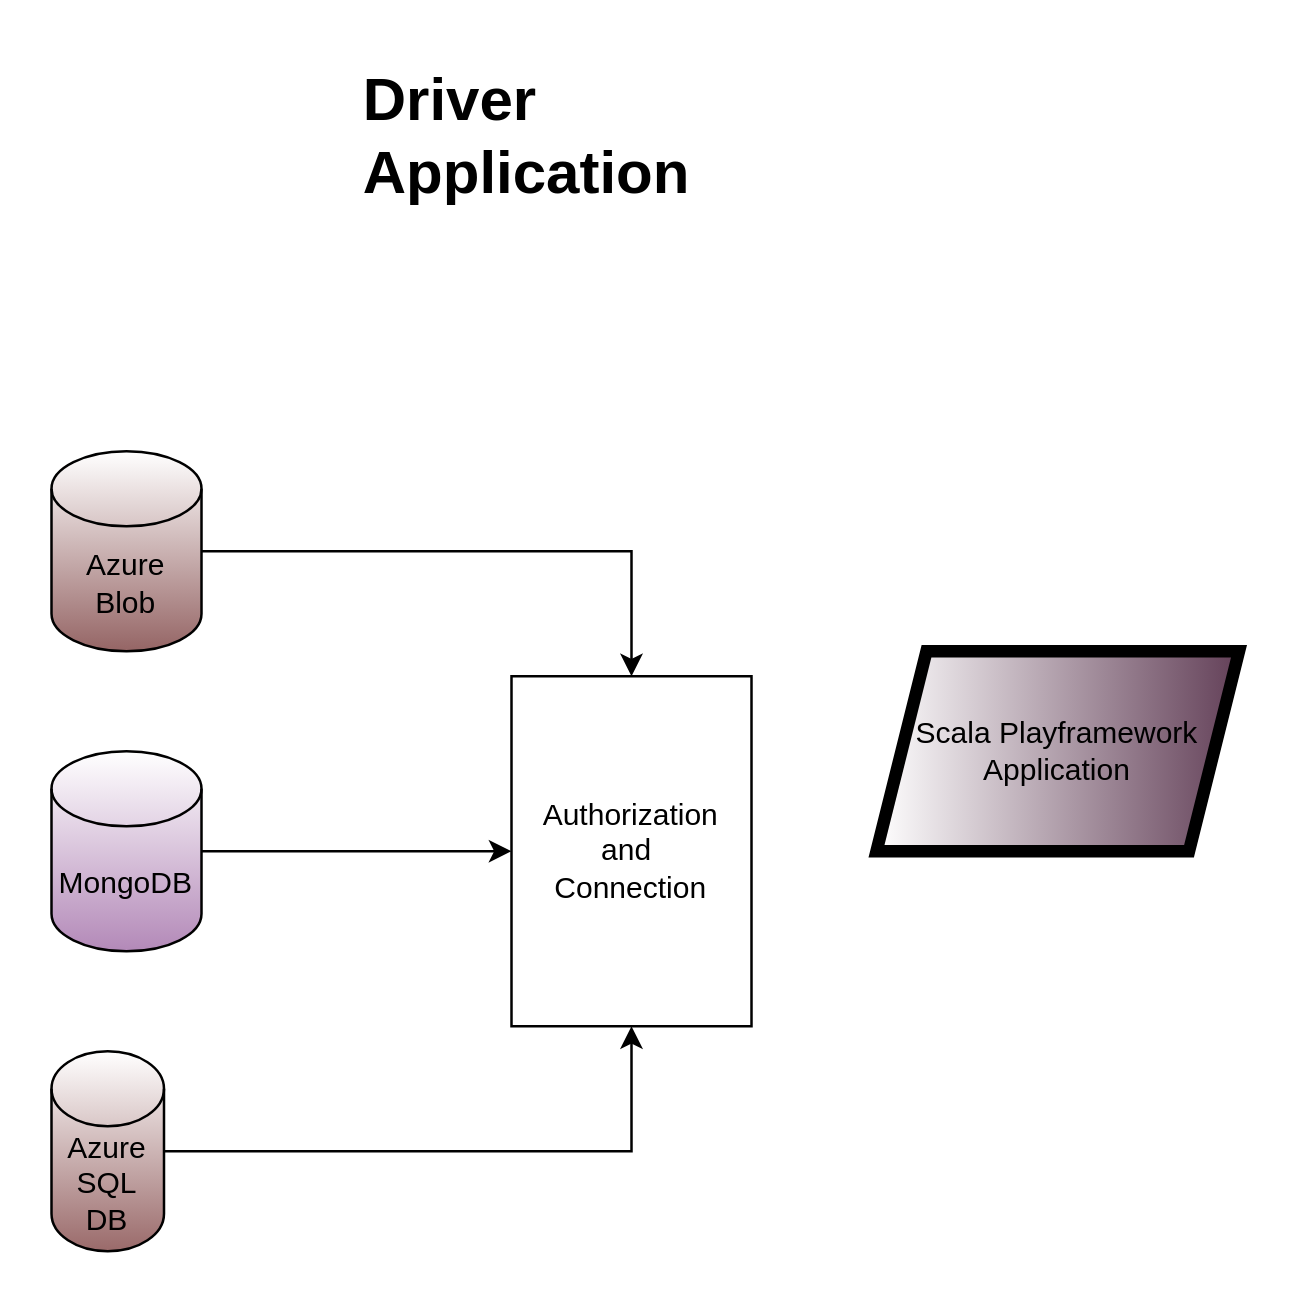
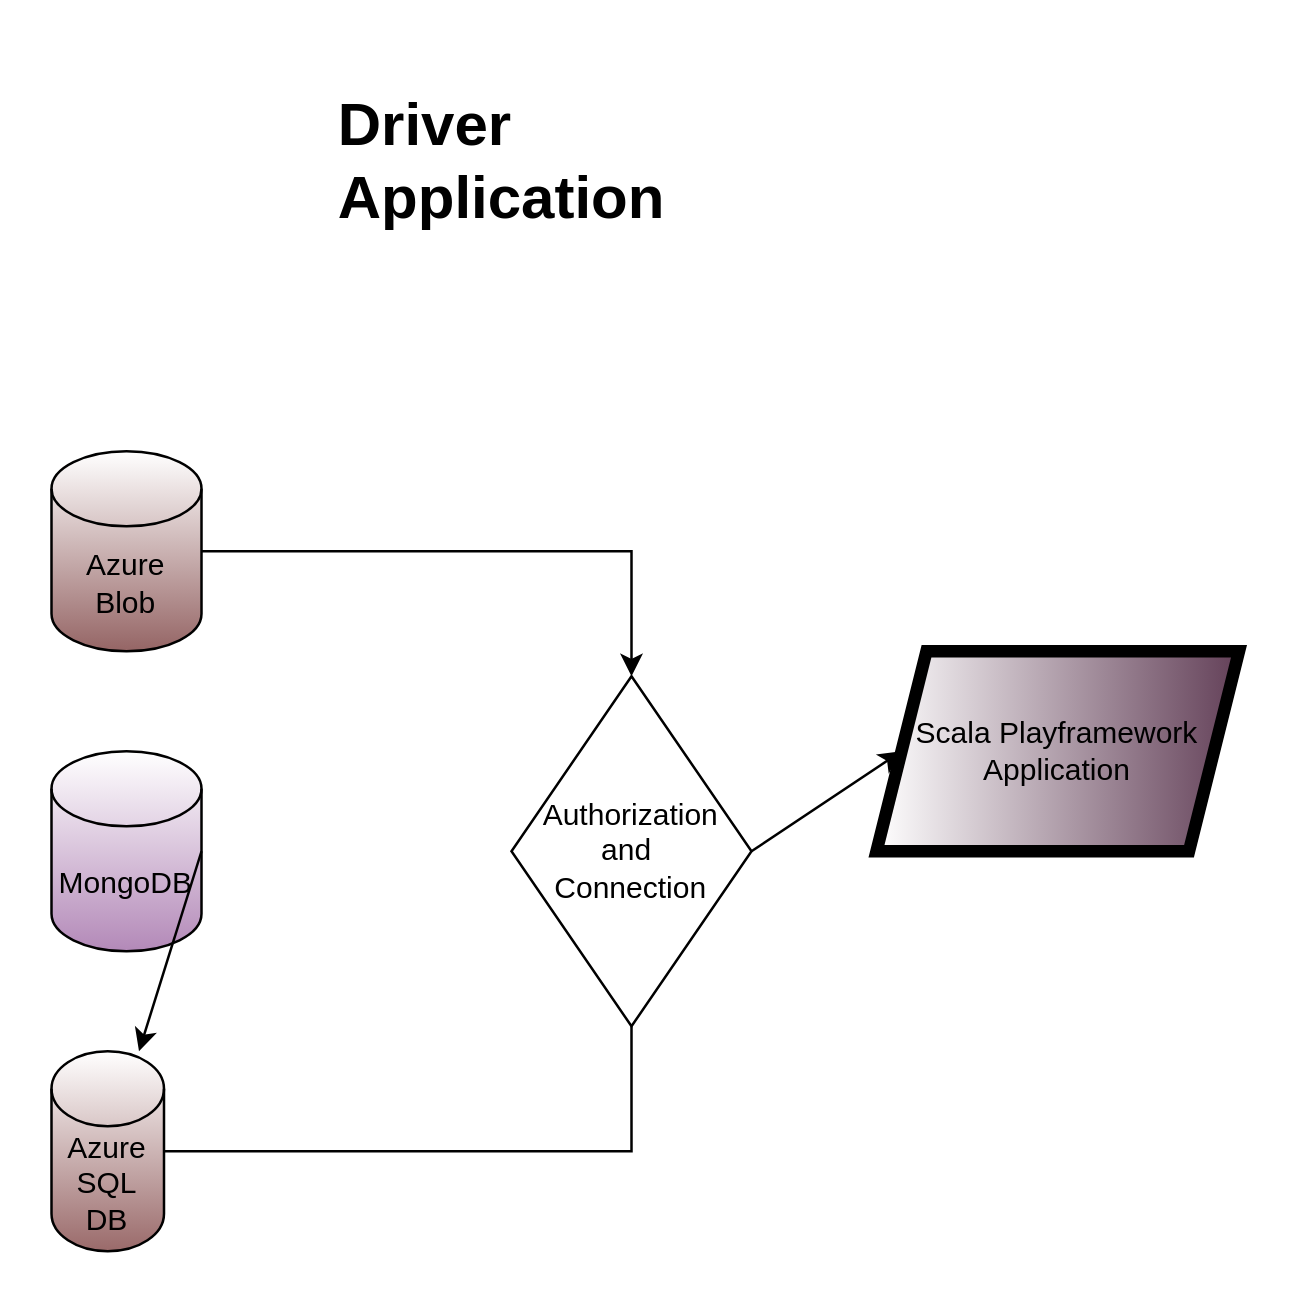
(589, 201) -> (564, 226)
none -> (820, 806)
(348, 851) -> (173, 943)
(631, 851) -> (631, 851)
(631, 1044) -> (631, 1036)
